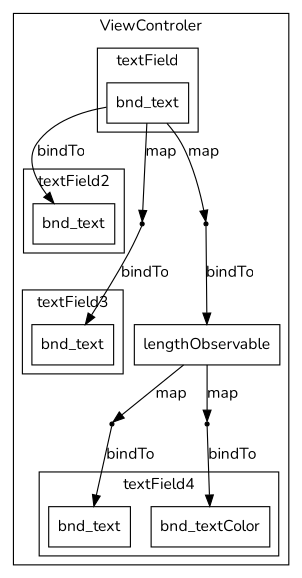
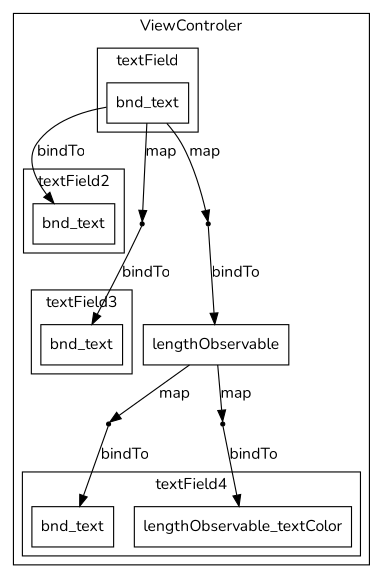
(210, 527) -> (243, 527)
